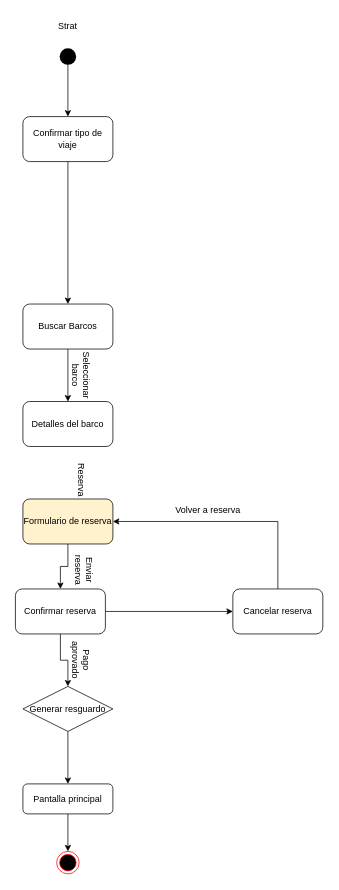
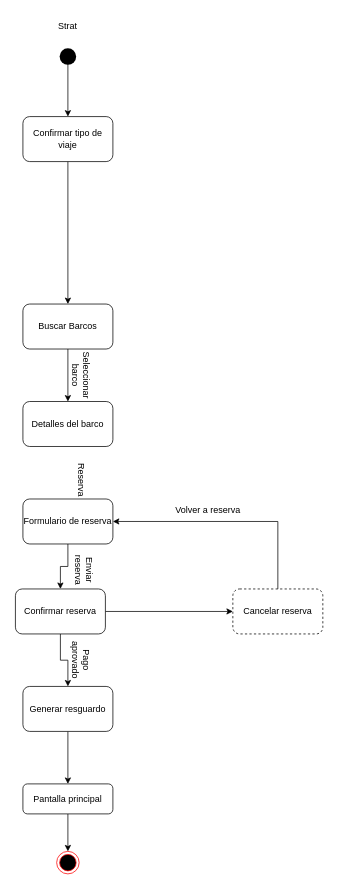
(68, 522) -> (68, 522)
(278, 612) -> (278, 612)
(68, 709) -> (68, 709)
